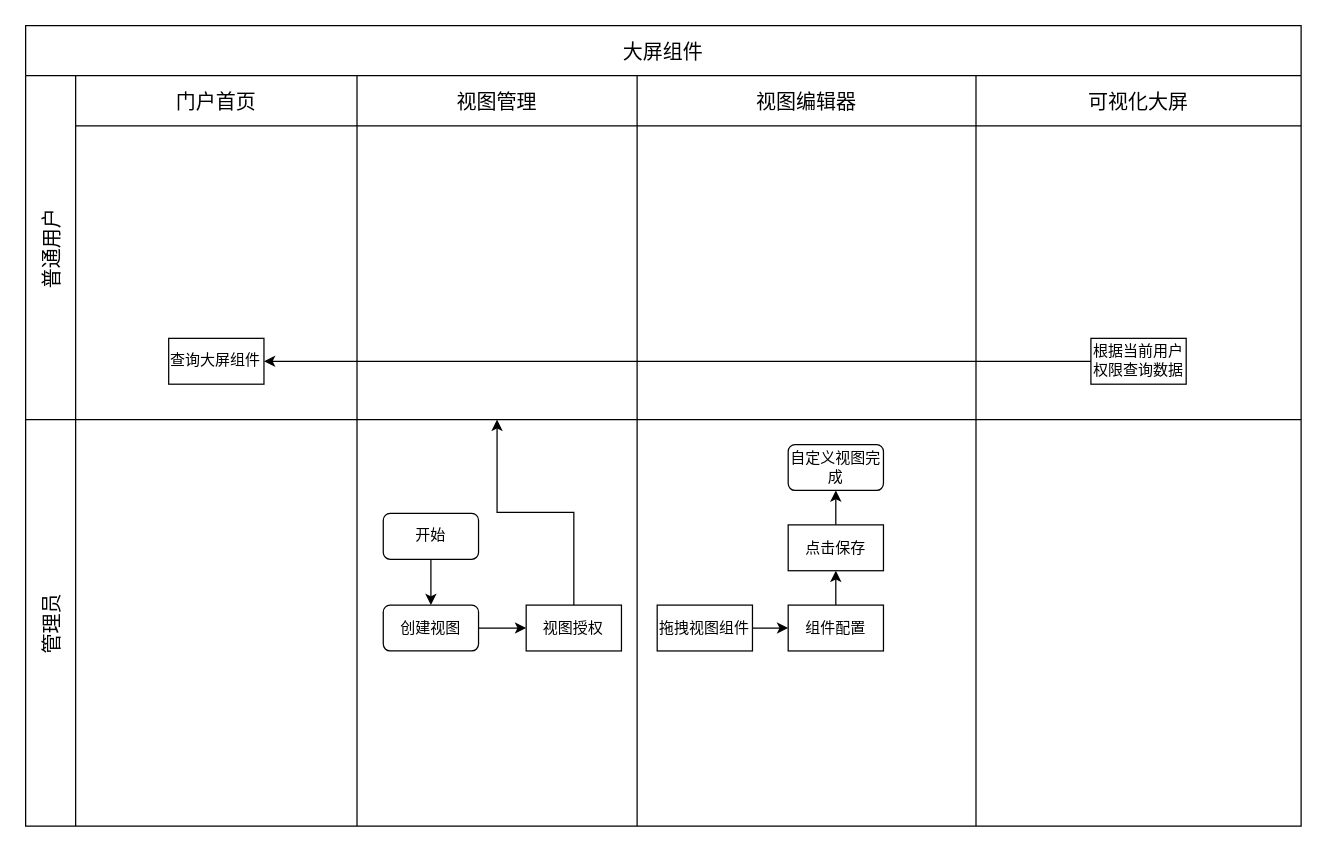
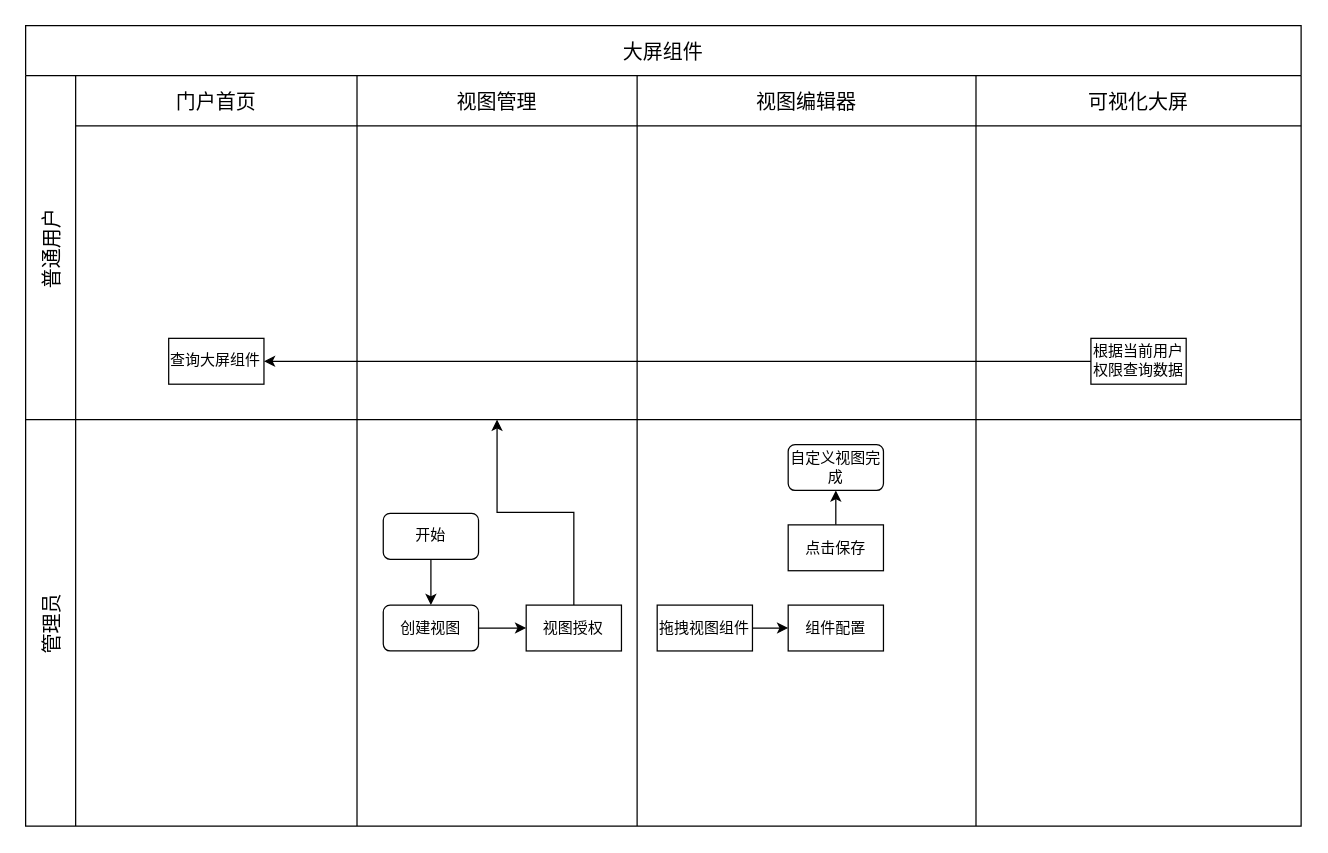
(836, 583) -> none
